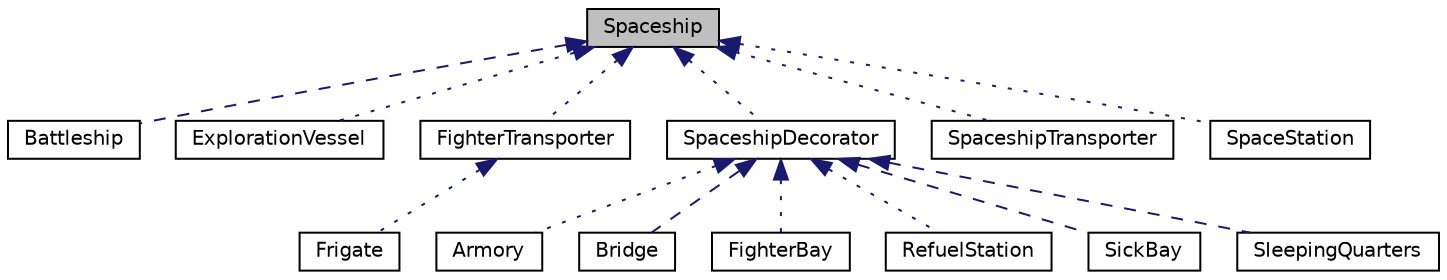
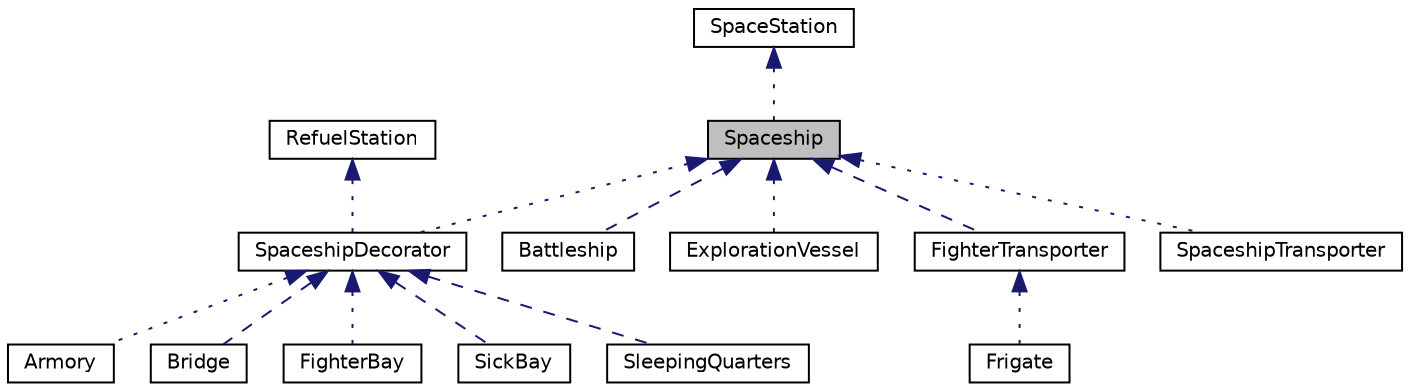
(975, 83) -> (774, 94)
(582, 90) -> (906, 200)
(884, 201) -> (353, 206)
